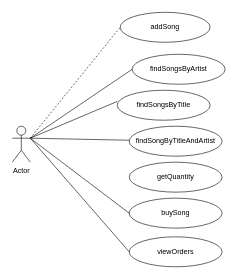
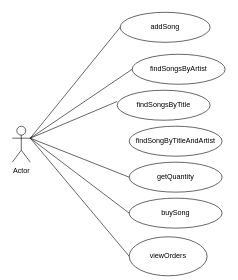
(77, 80) -> (77, 80)
(81, 139) -> (83, 159)
(176, 252) -> (168, 257)
